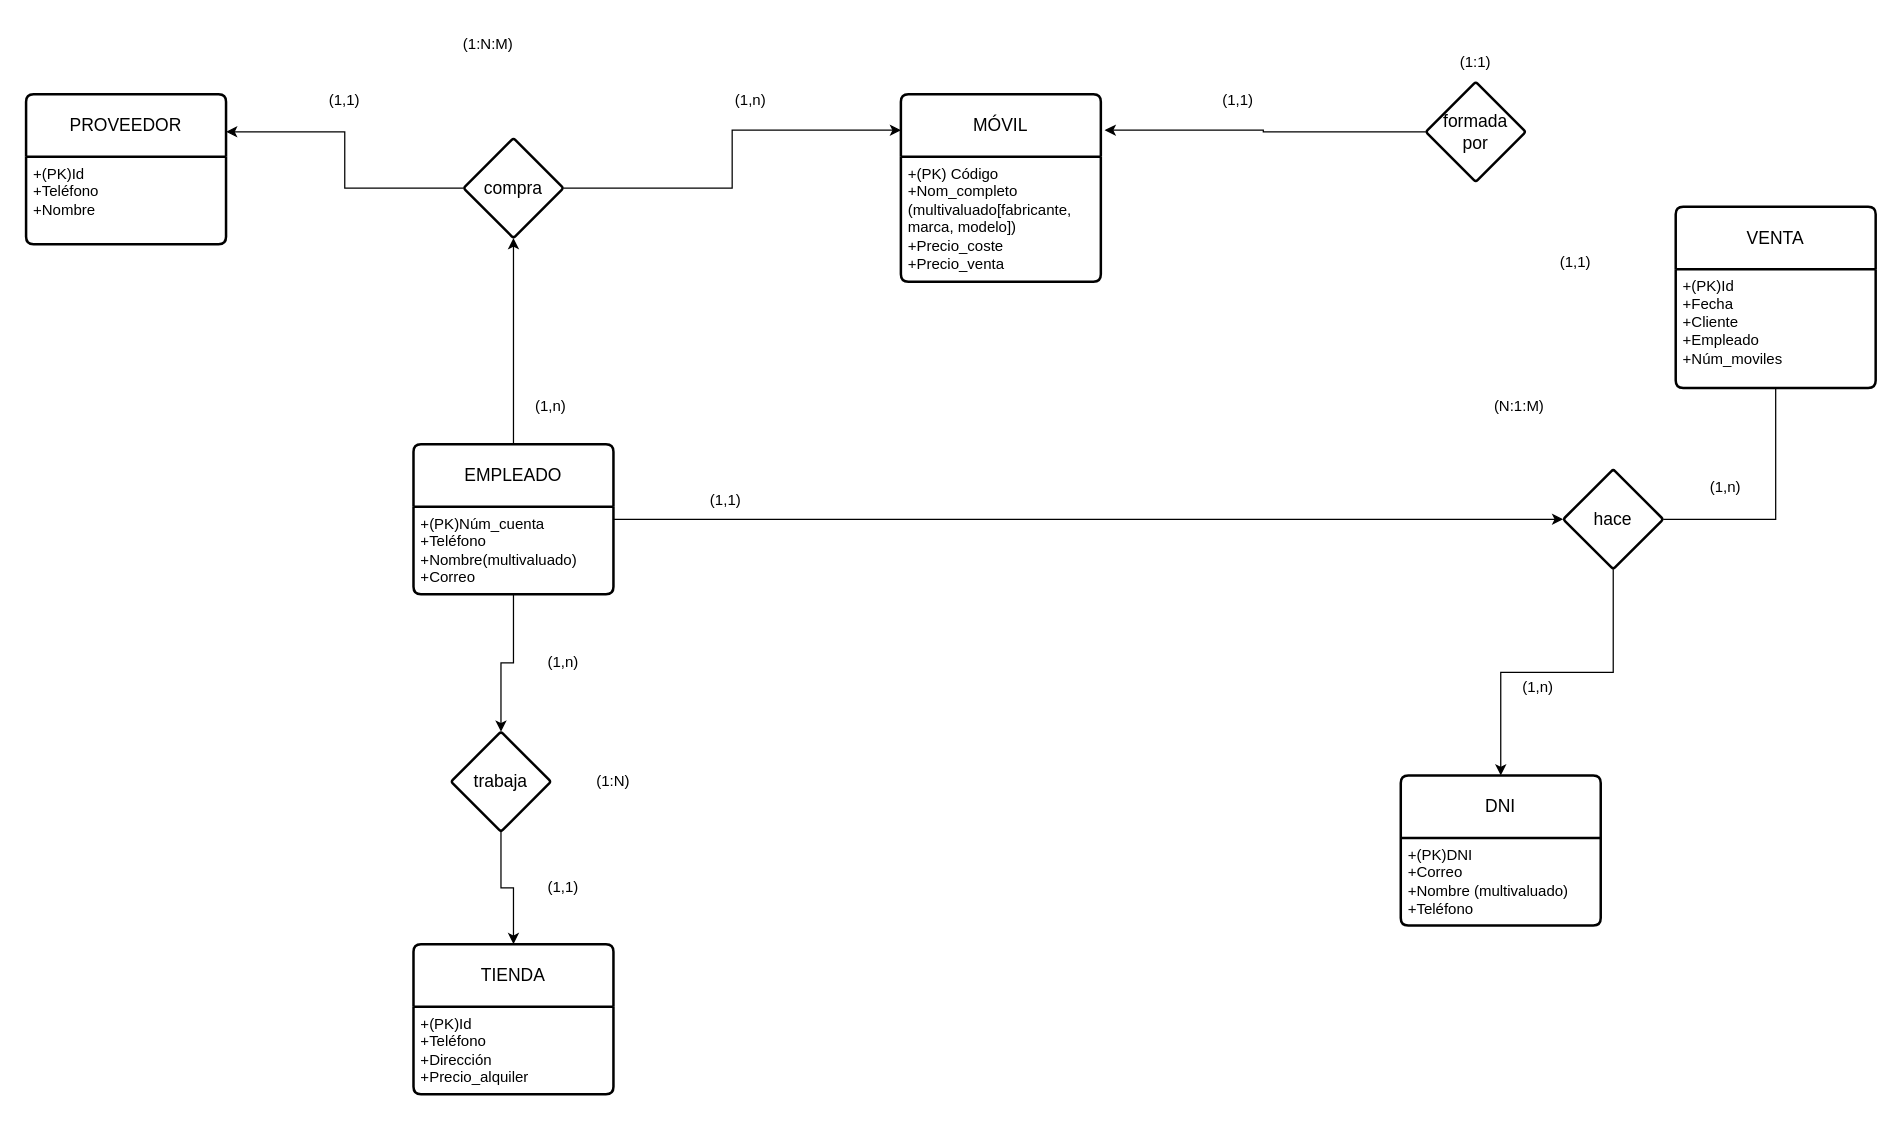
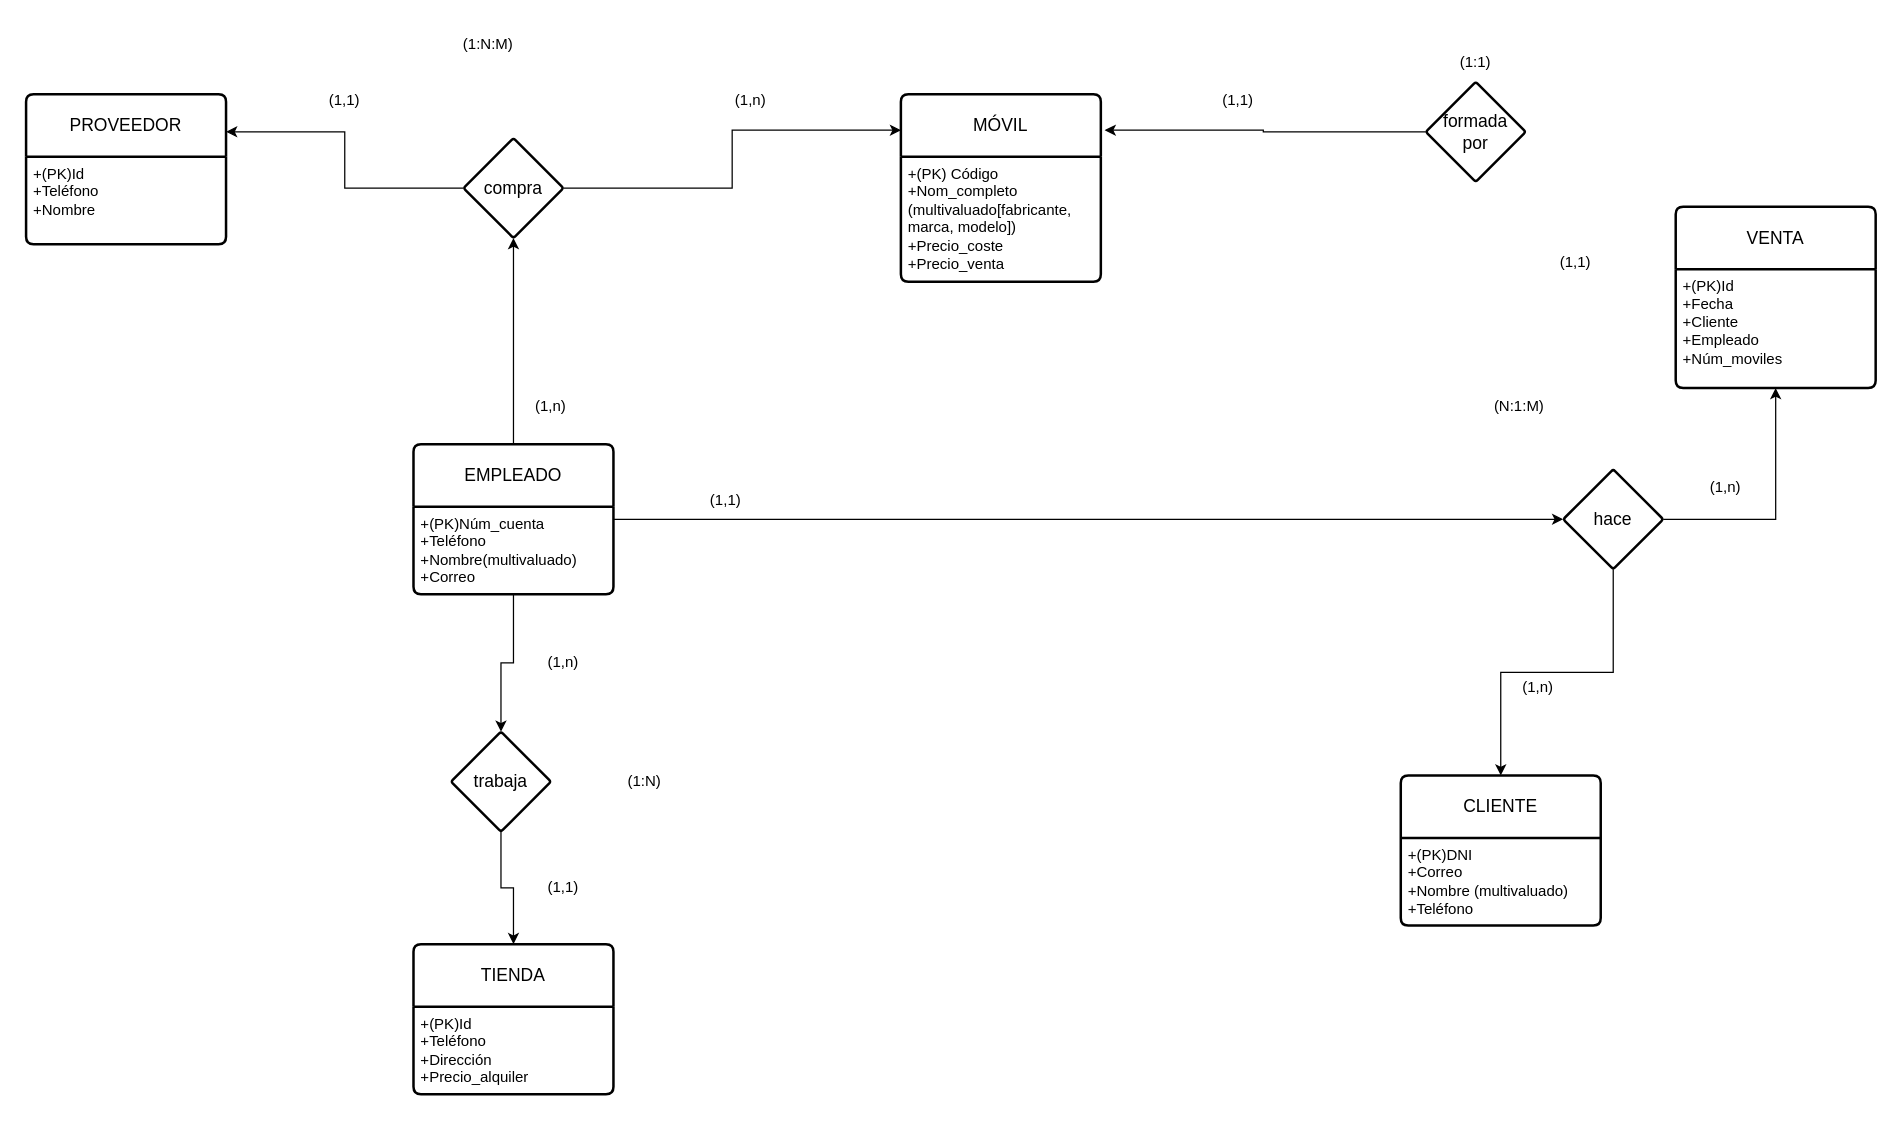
(1776, 395) -> (1776, 398)
(613, 782) -> (644, 782)
(1501, 807) -> (1501, 807)
